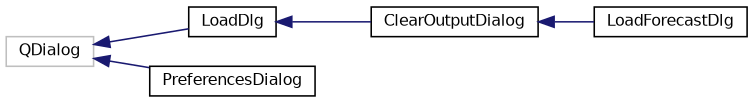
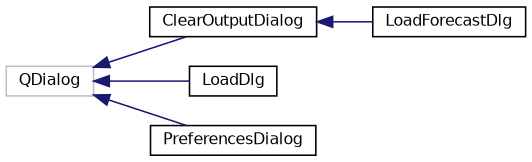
(332, 22) -> (148, 49)
